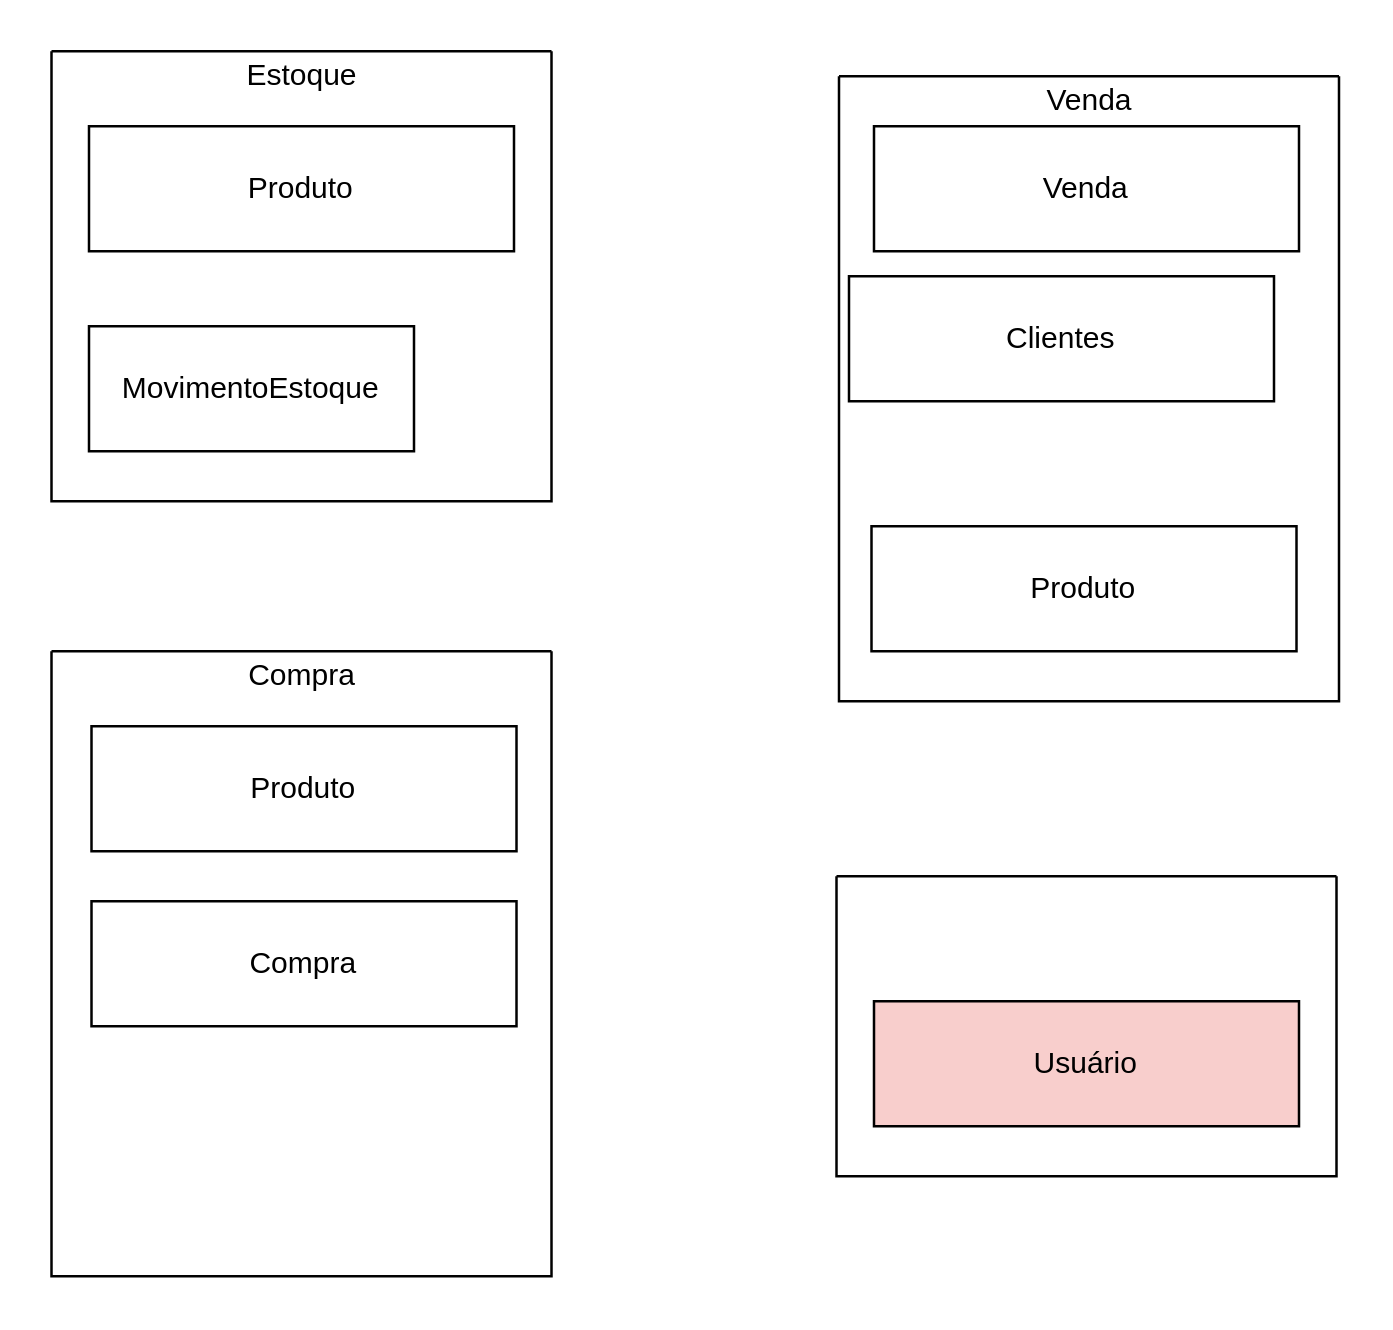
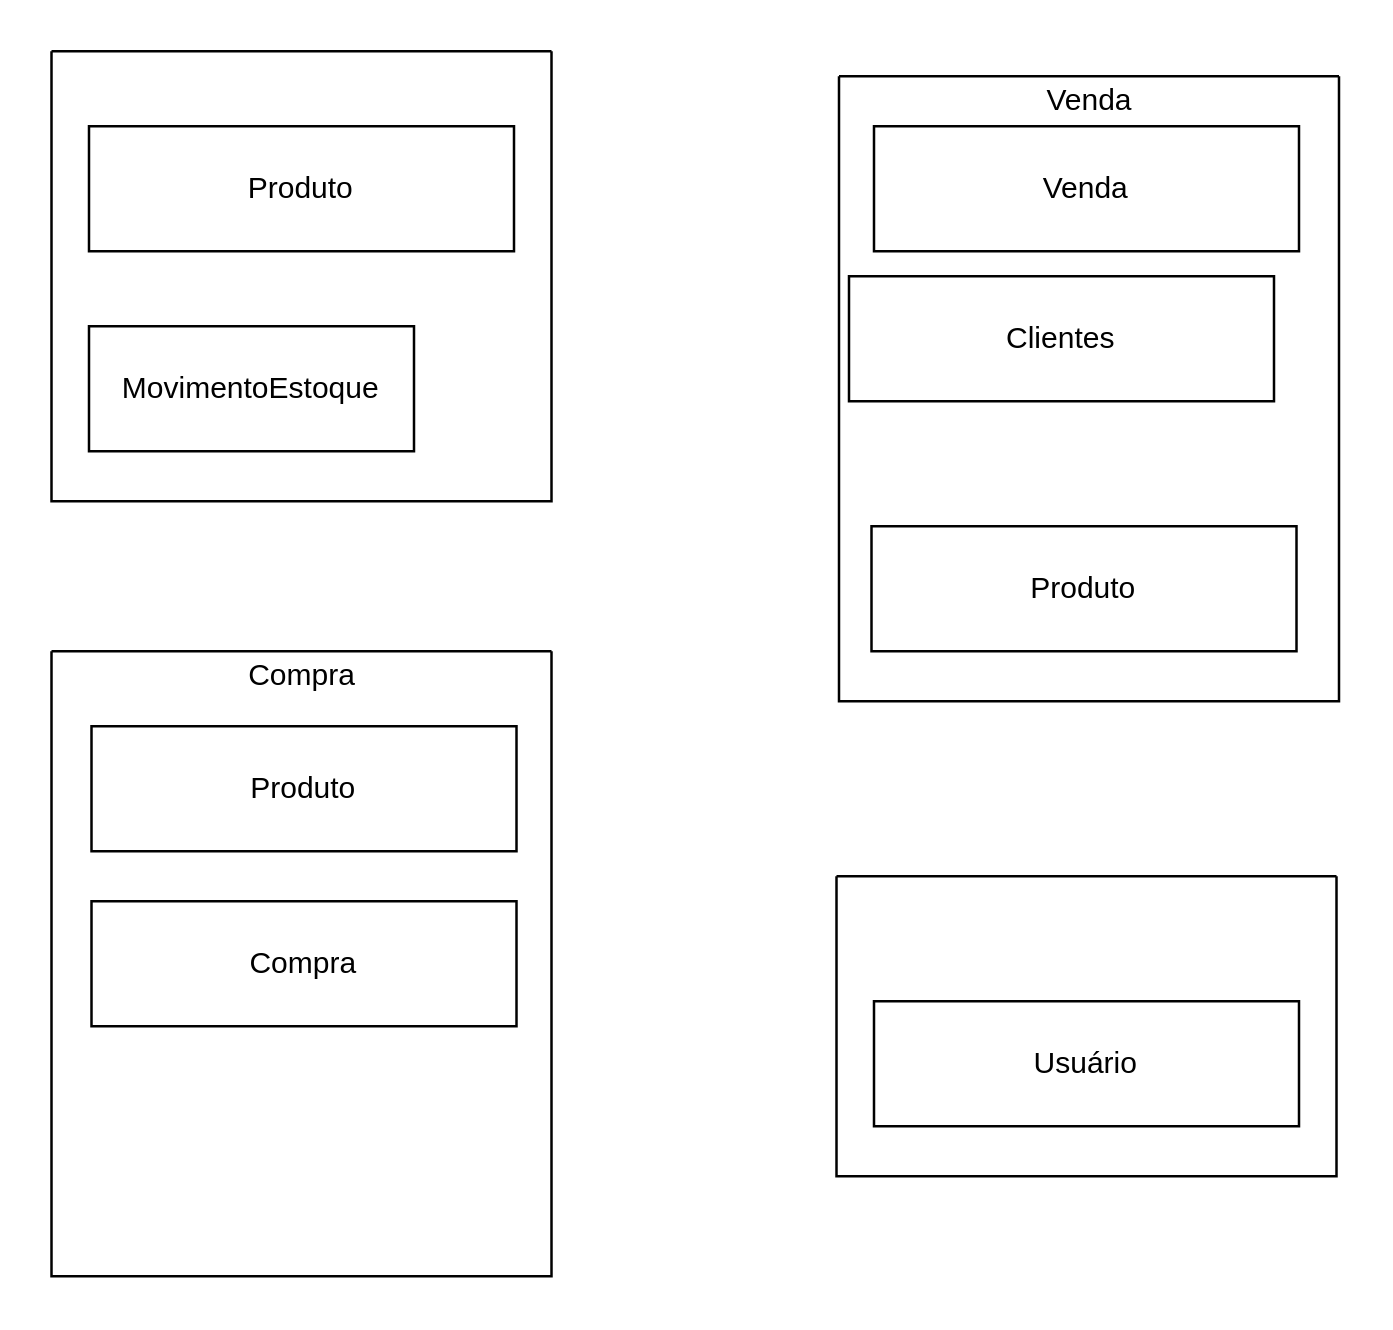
(301, 76) -> none
(1086, 1064) -> (1086, 1064)
